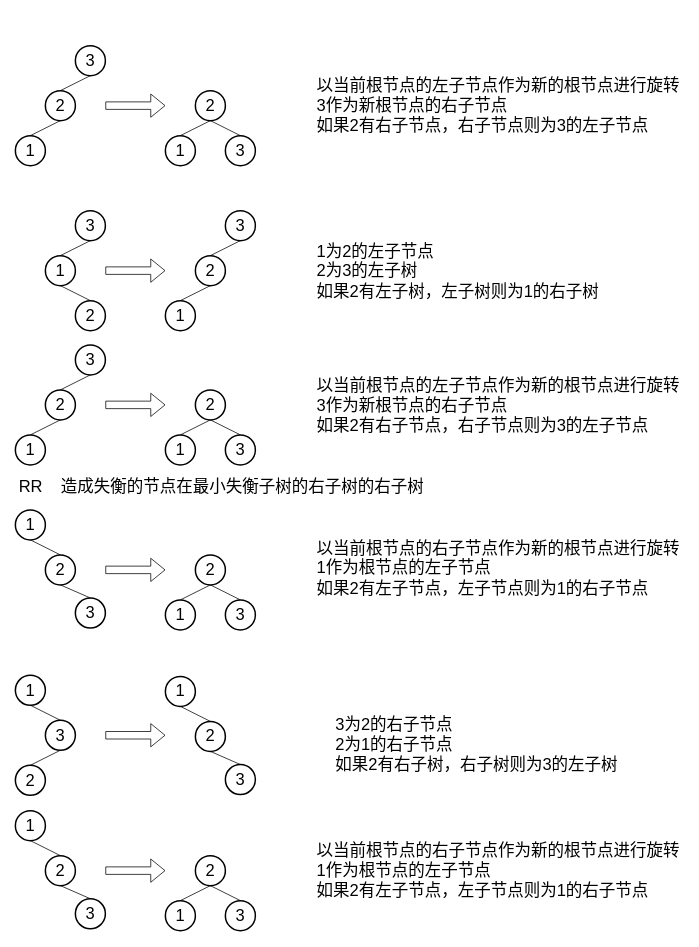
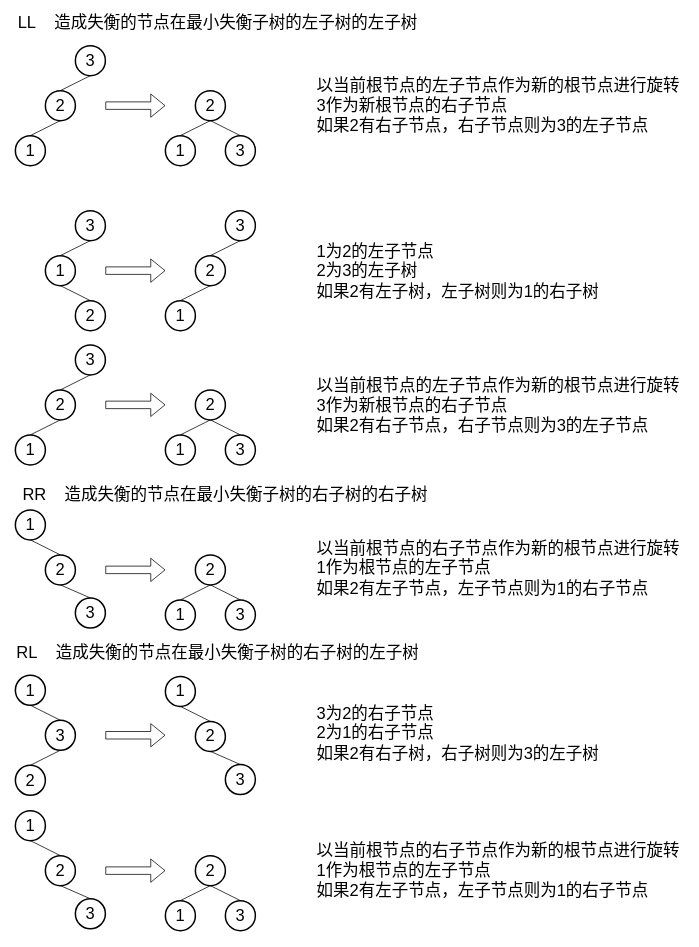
none -> (218, 23)
(222, 487) -> (225, 495)
none -> (218, 653)
(477, 744) -> (458, 733)
